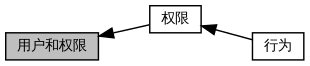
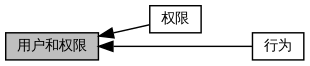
(234, 35) -> (183, 46)
